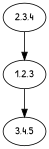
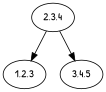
(25, 99) -> (65, 42)
